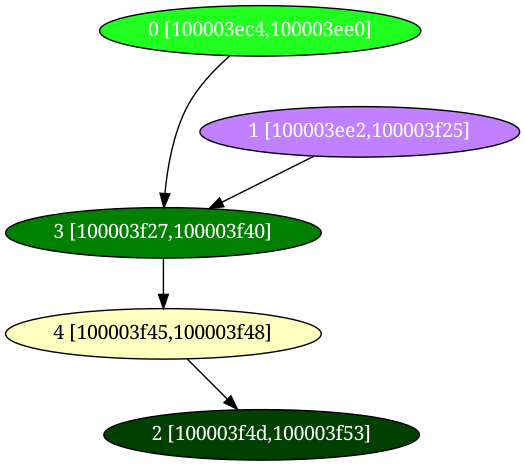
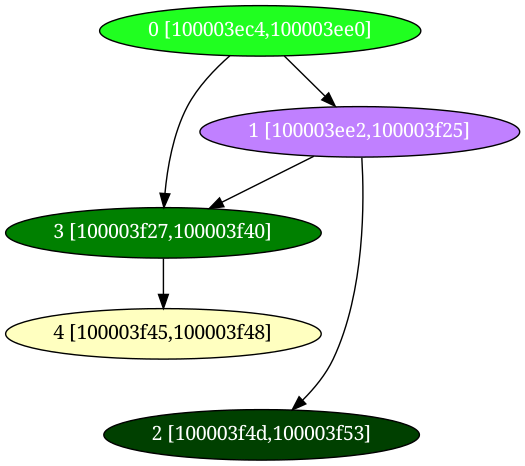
none -> (305, 76)
(207, 379) -> (355, 286)
